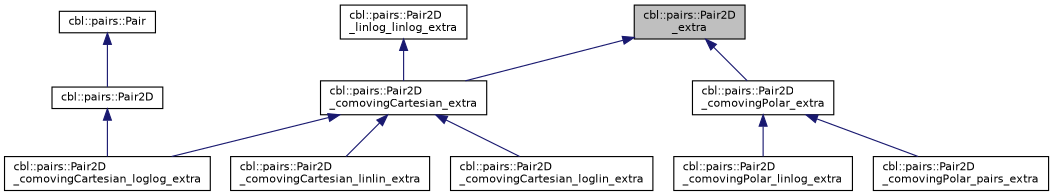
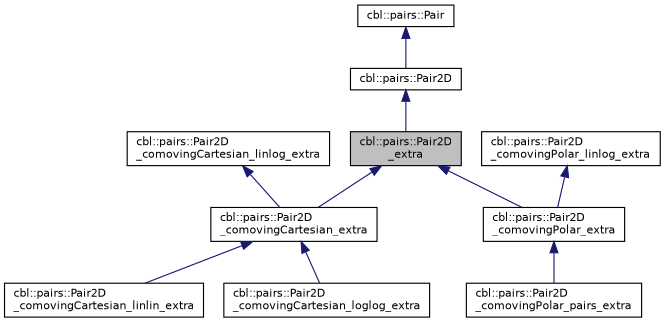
(404, 22) -> (228, 149)
(107, 138) -> (406, 117)
(763, 141) -> (561, 192)
(552, 174) -> none
